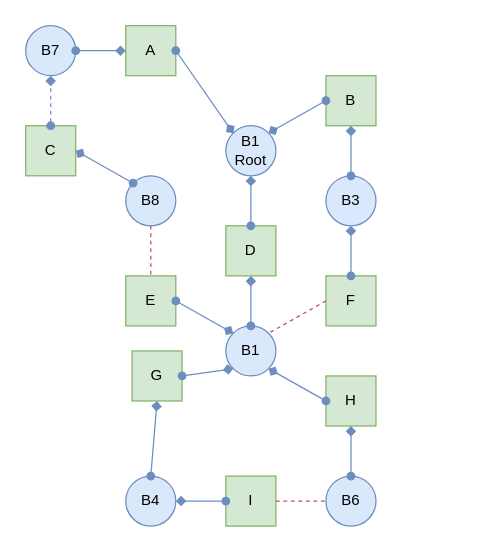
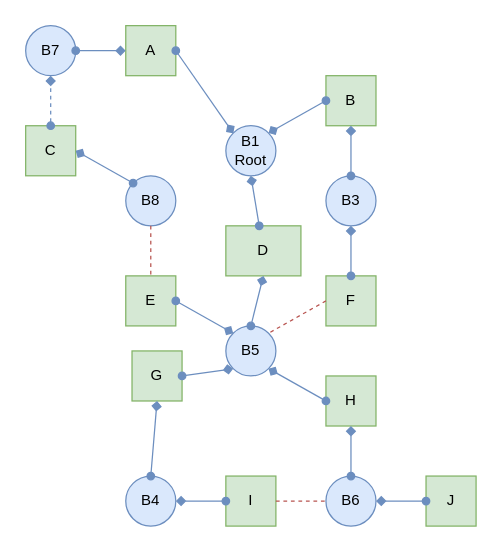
(251, 251) -> (263, 251)
(251, 351) -> (251, 351)
none -> (404, 501)
none -> (451, 501)
